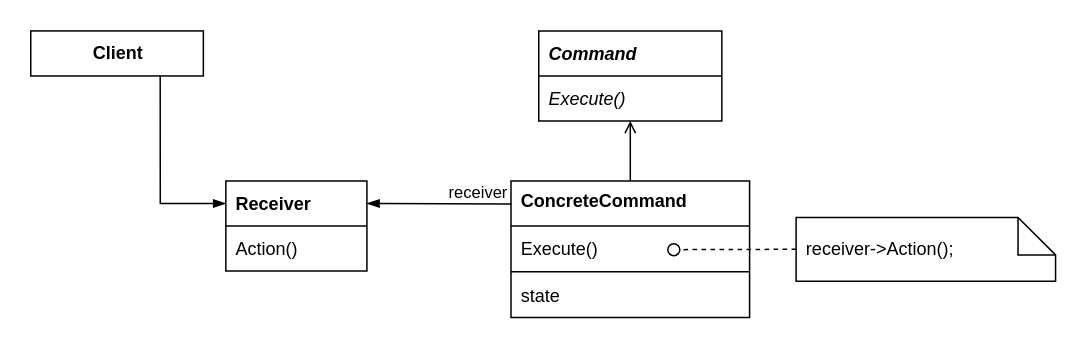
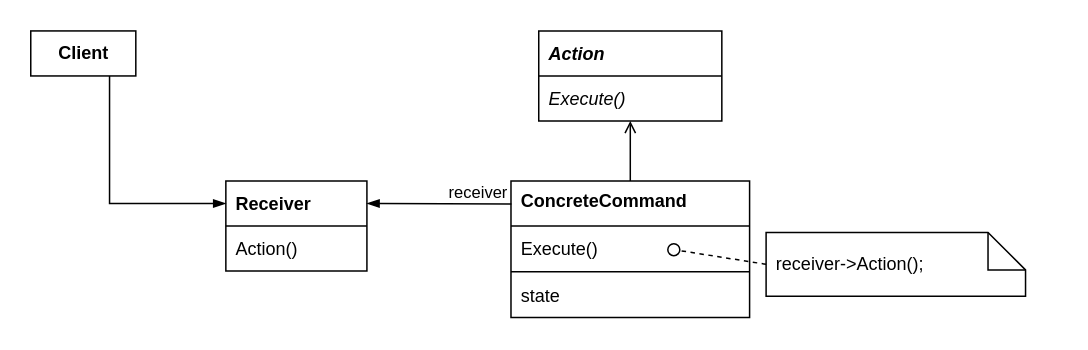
(117, 53) -> (83, 53)
(584, 54) -> (576, 54)
(925, 249) -> (895, 264)
